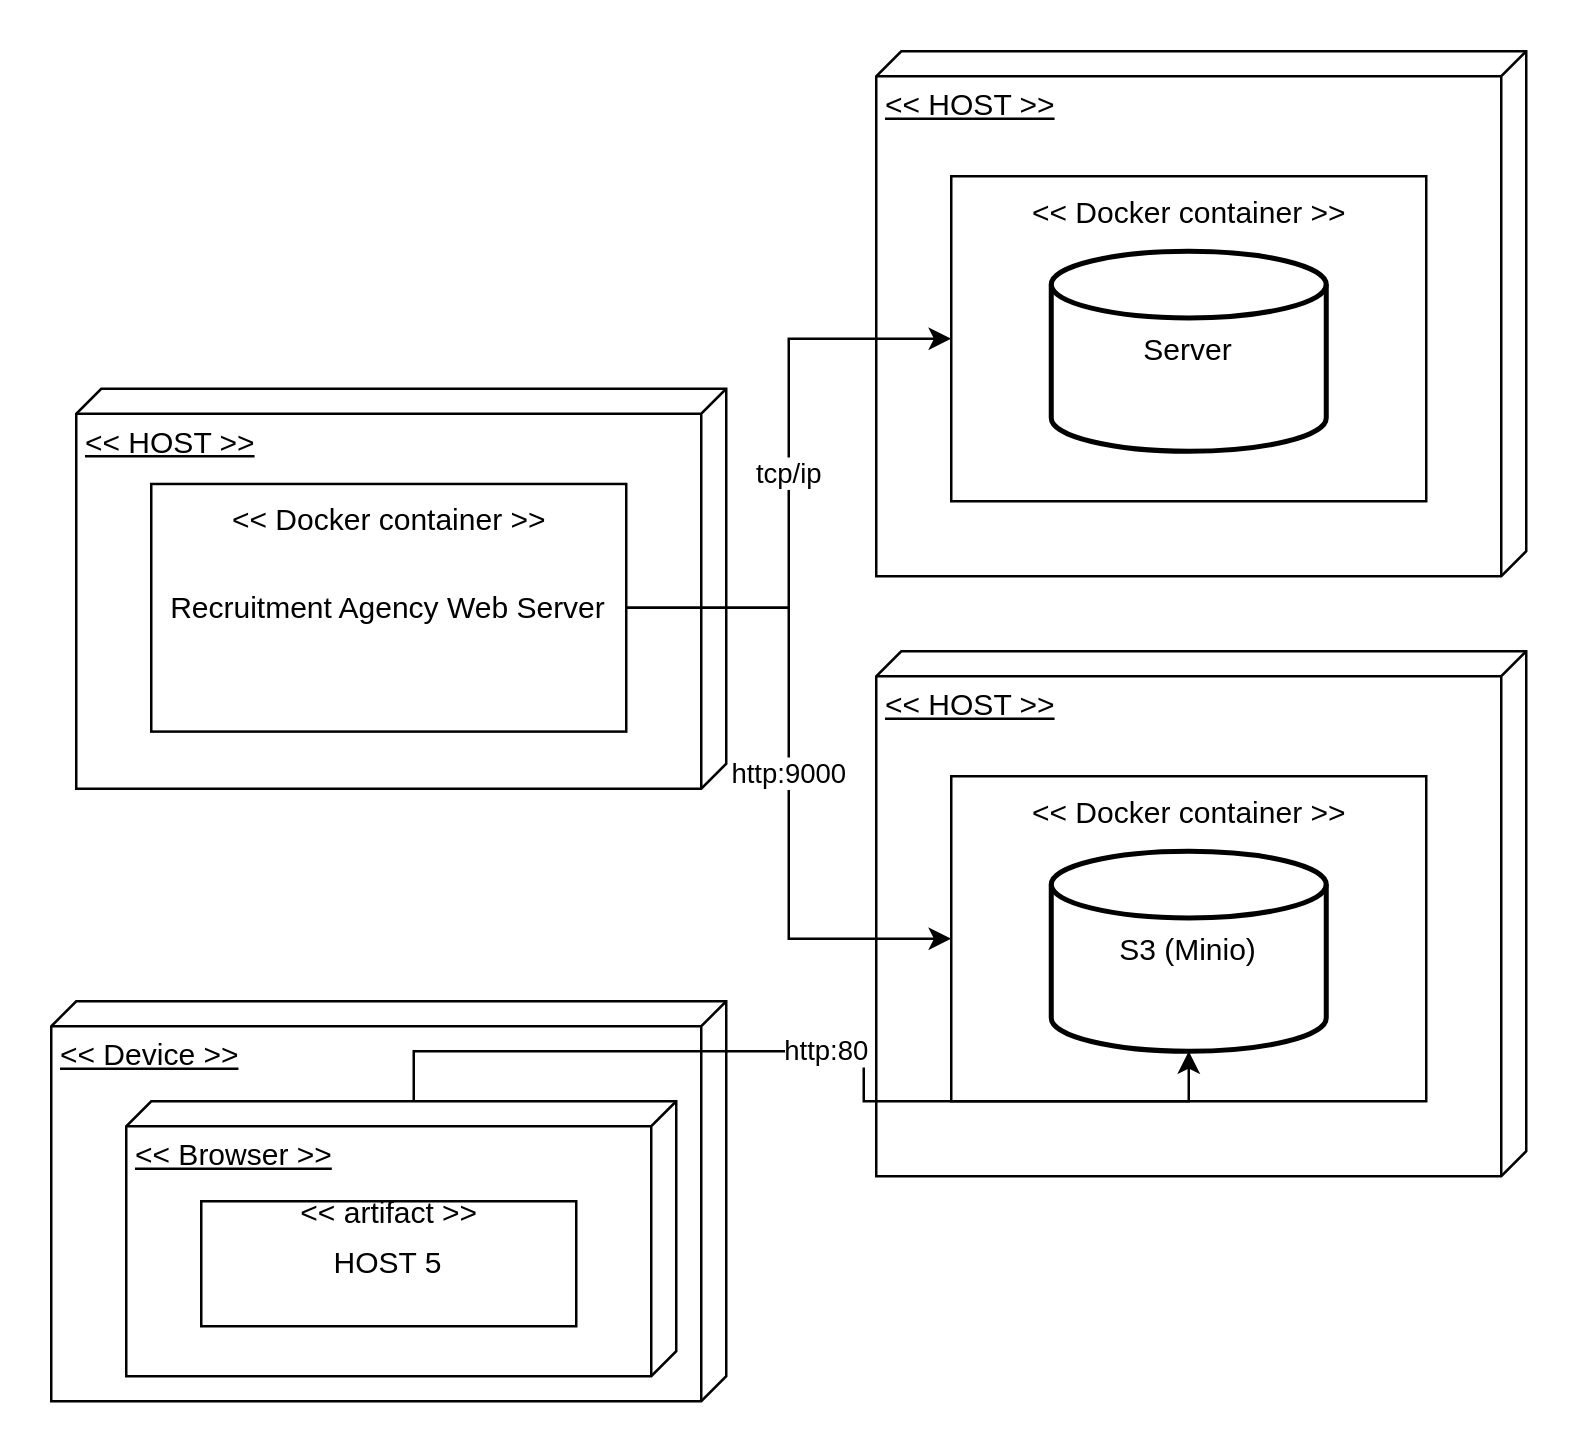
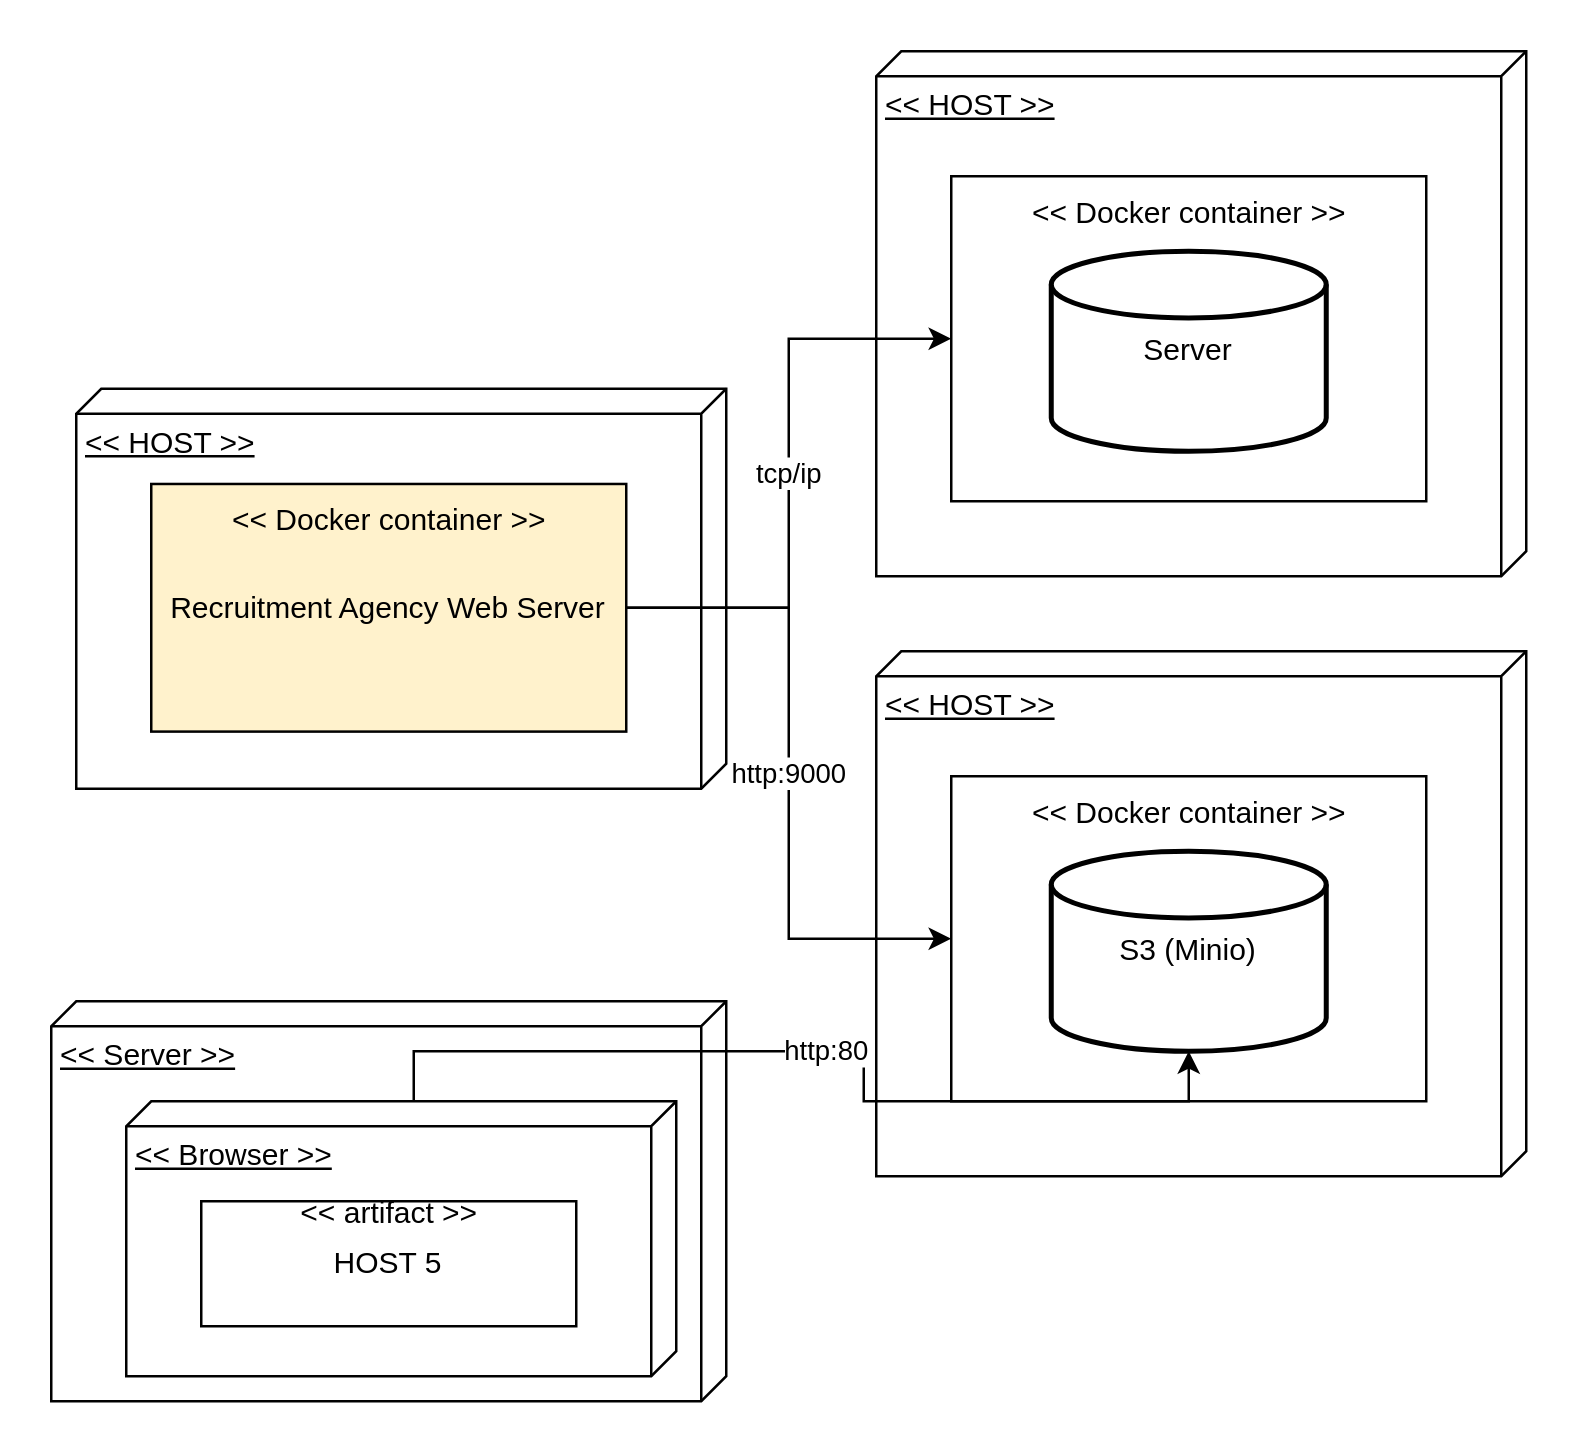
(389, 608) -> (389, 608)
(150, 1057) -> (154, 1057)
